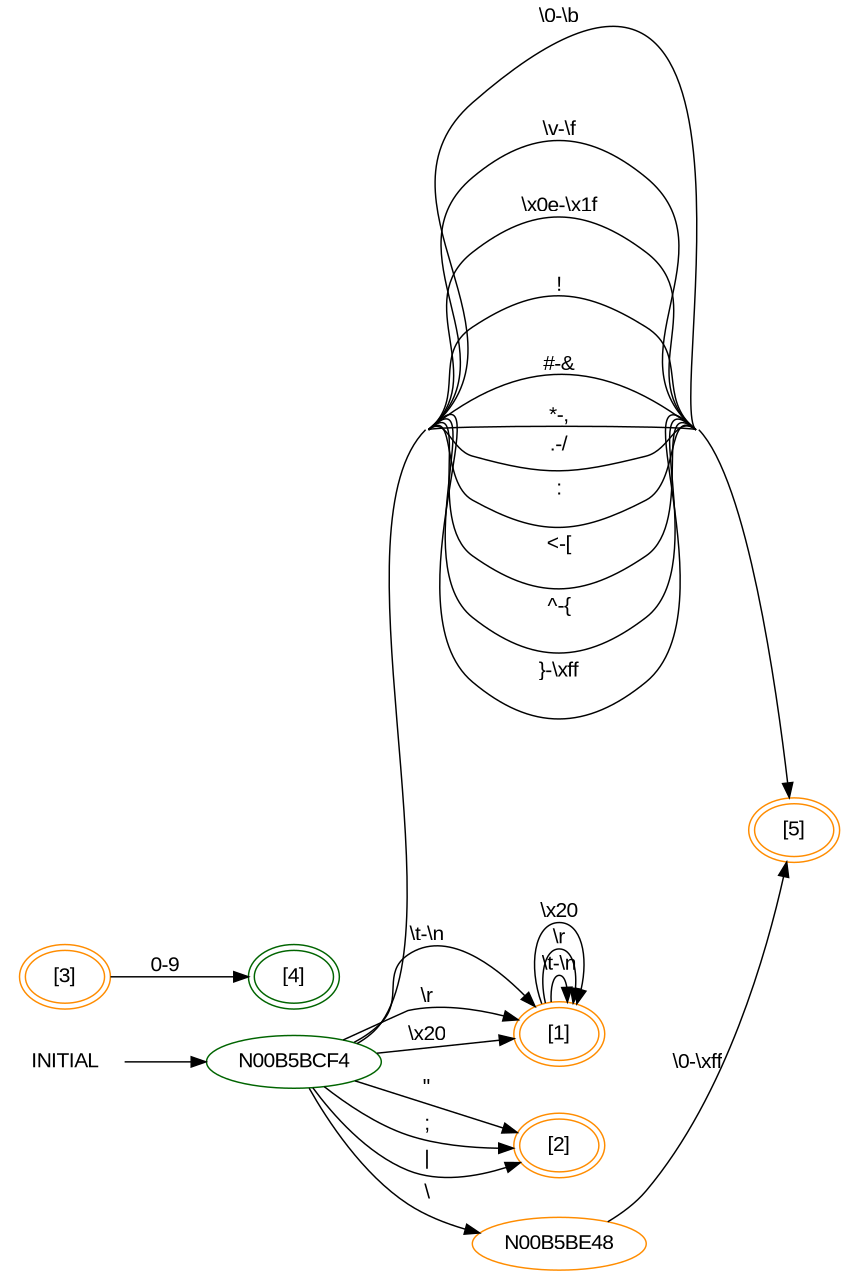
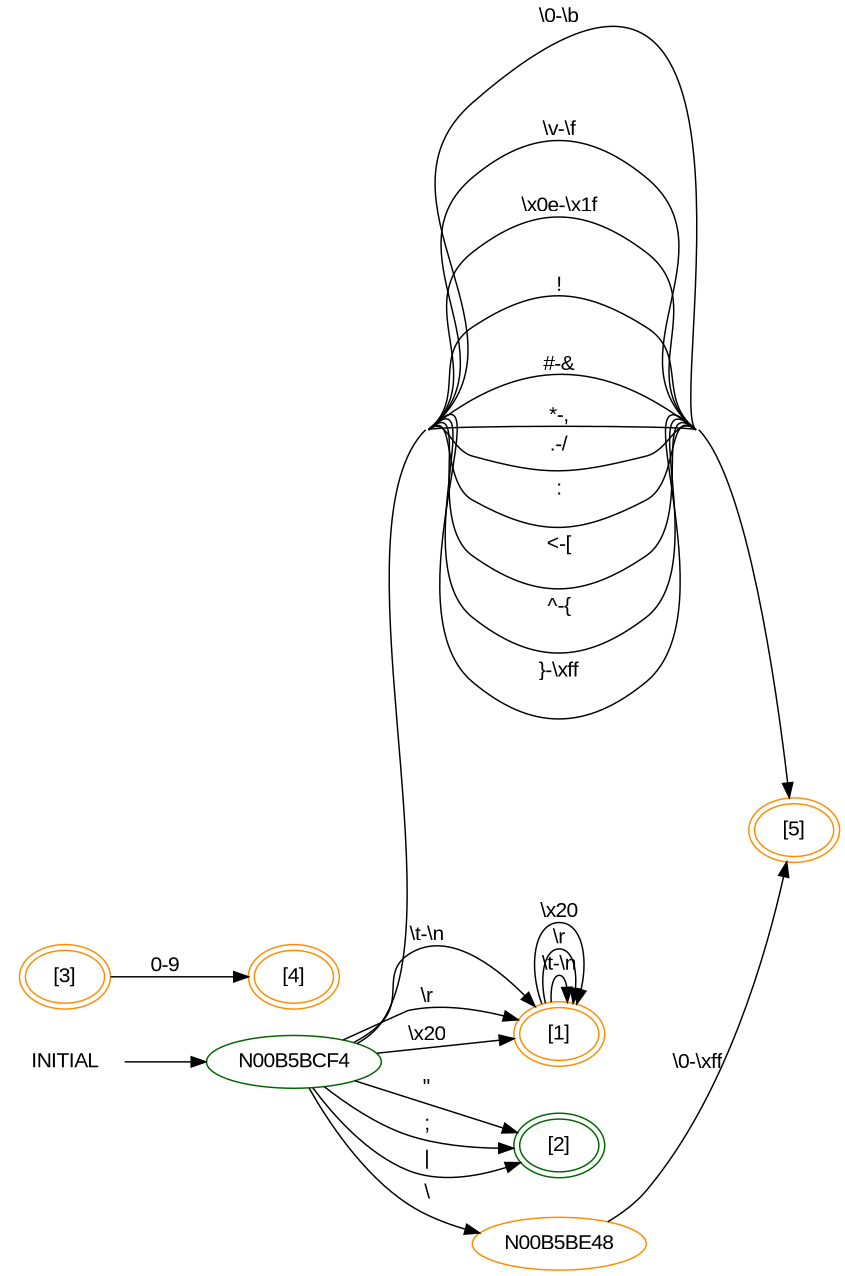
(294, 977) -> (294, 977)
(559, 1145) -> (559, 1145)
